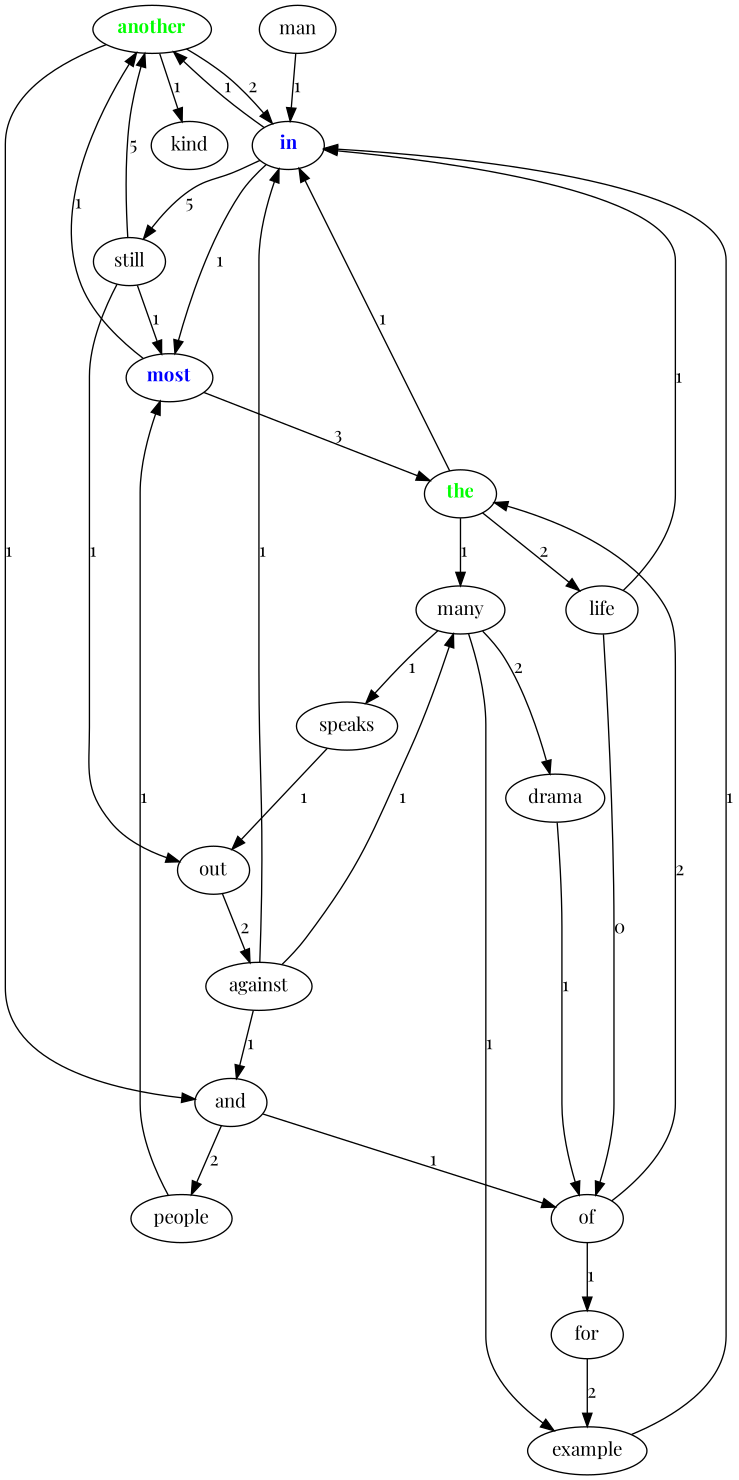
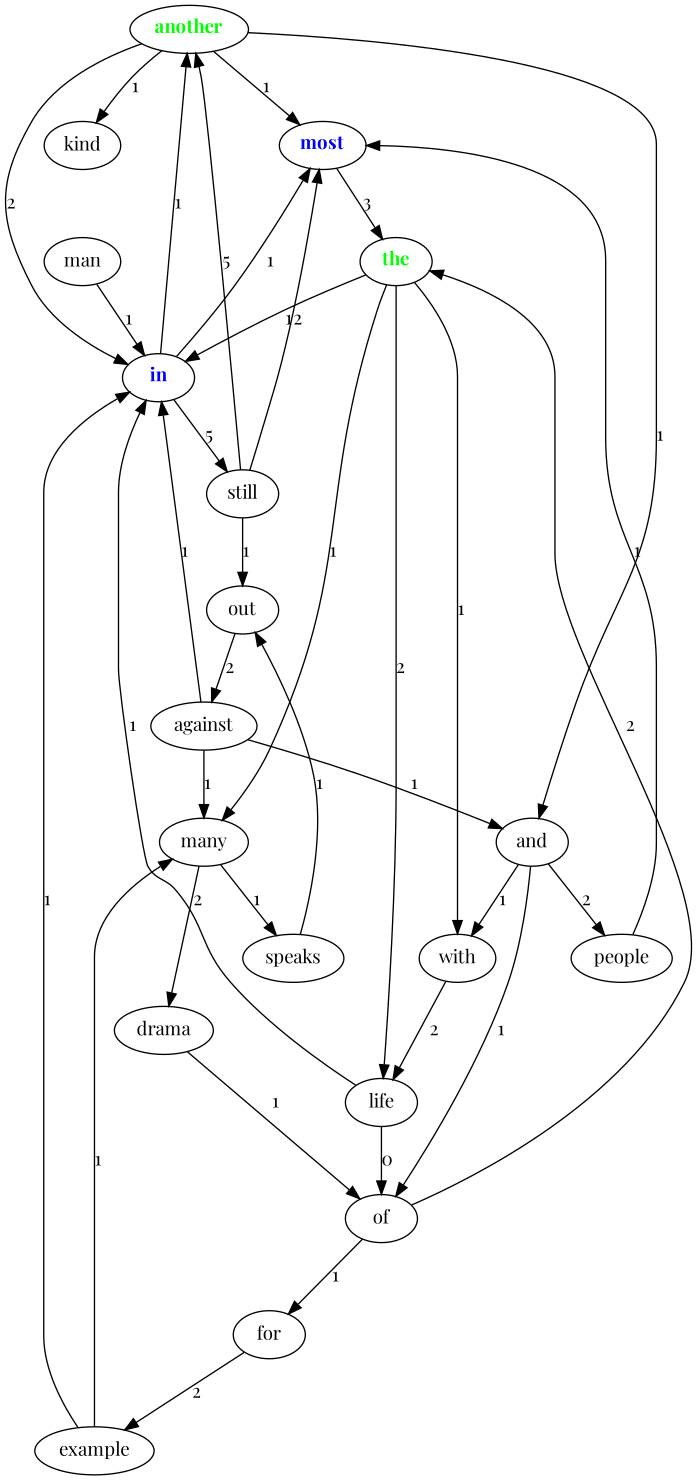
(72, 218) -> (252, 84)
(156, 320) -> (298, 320)
none -> (458, 958)
(486, 1038) -> (94, 1133)
